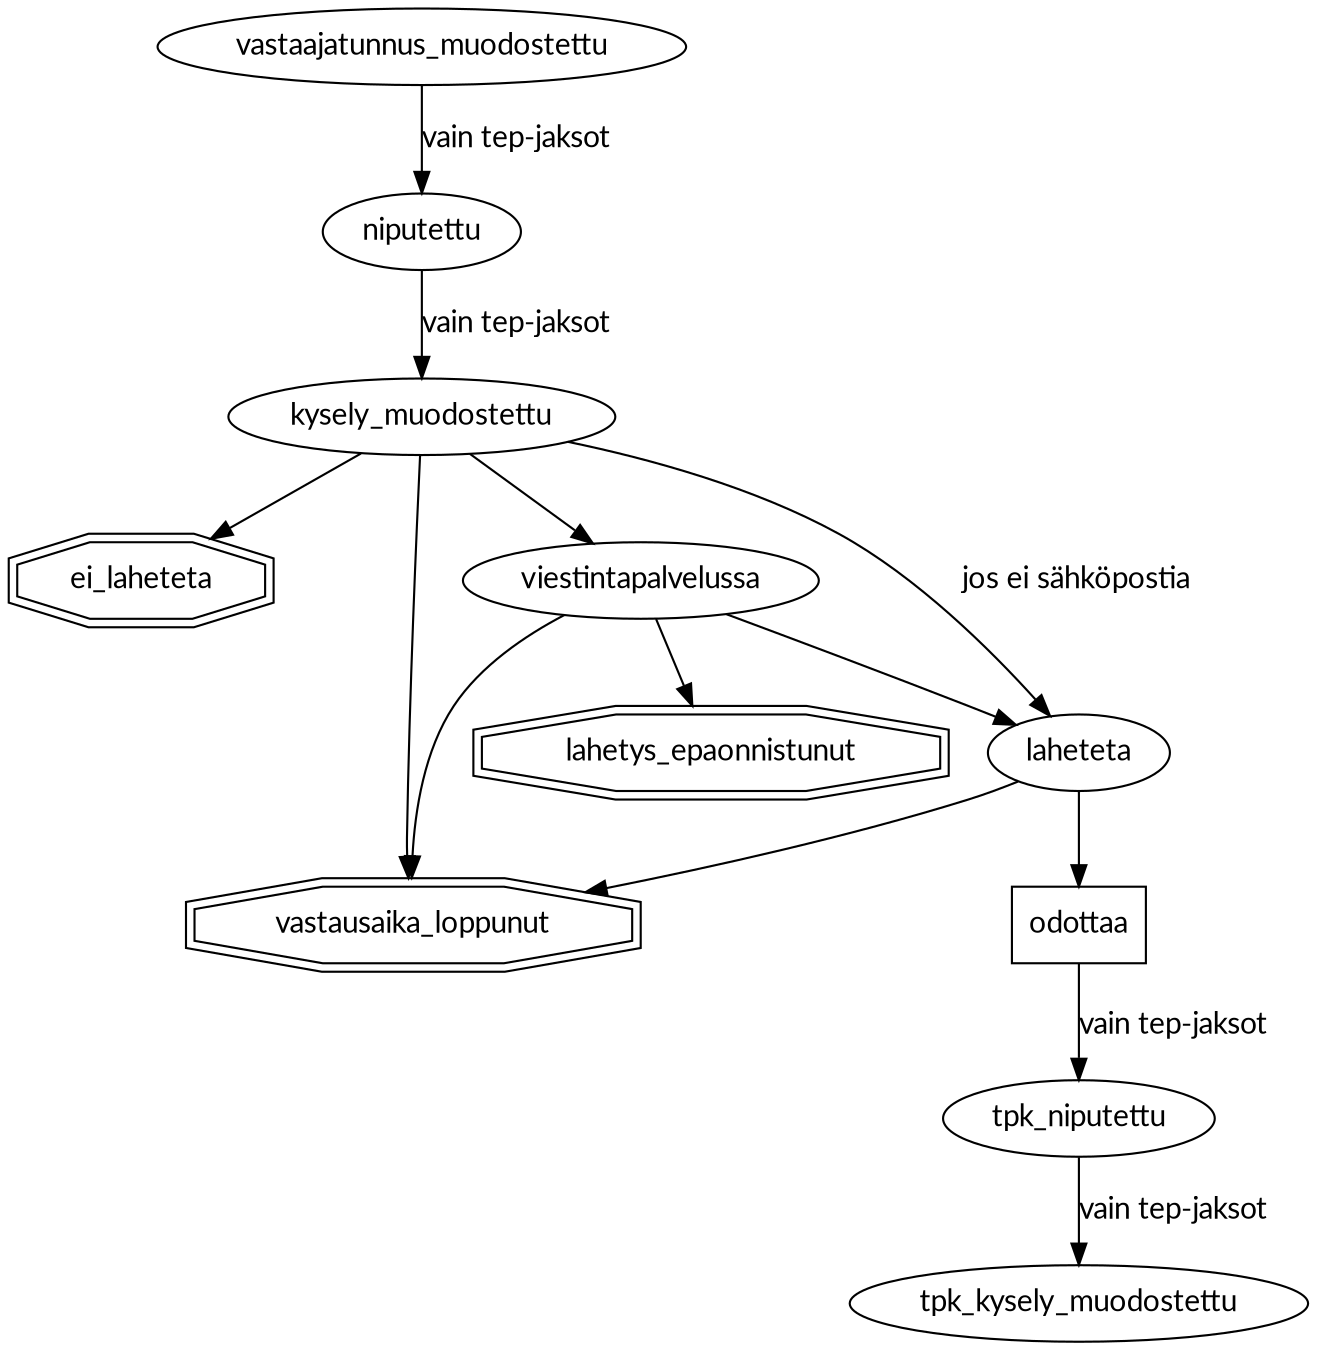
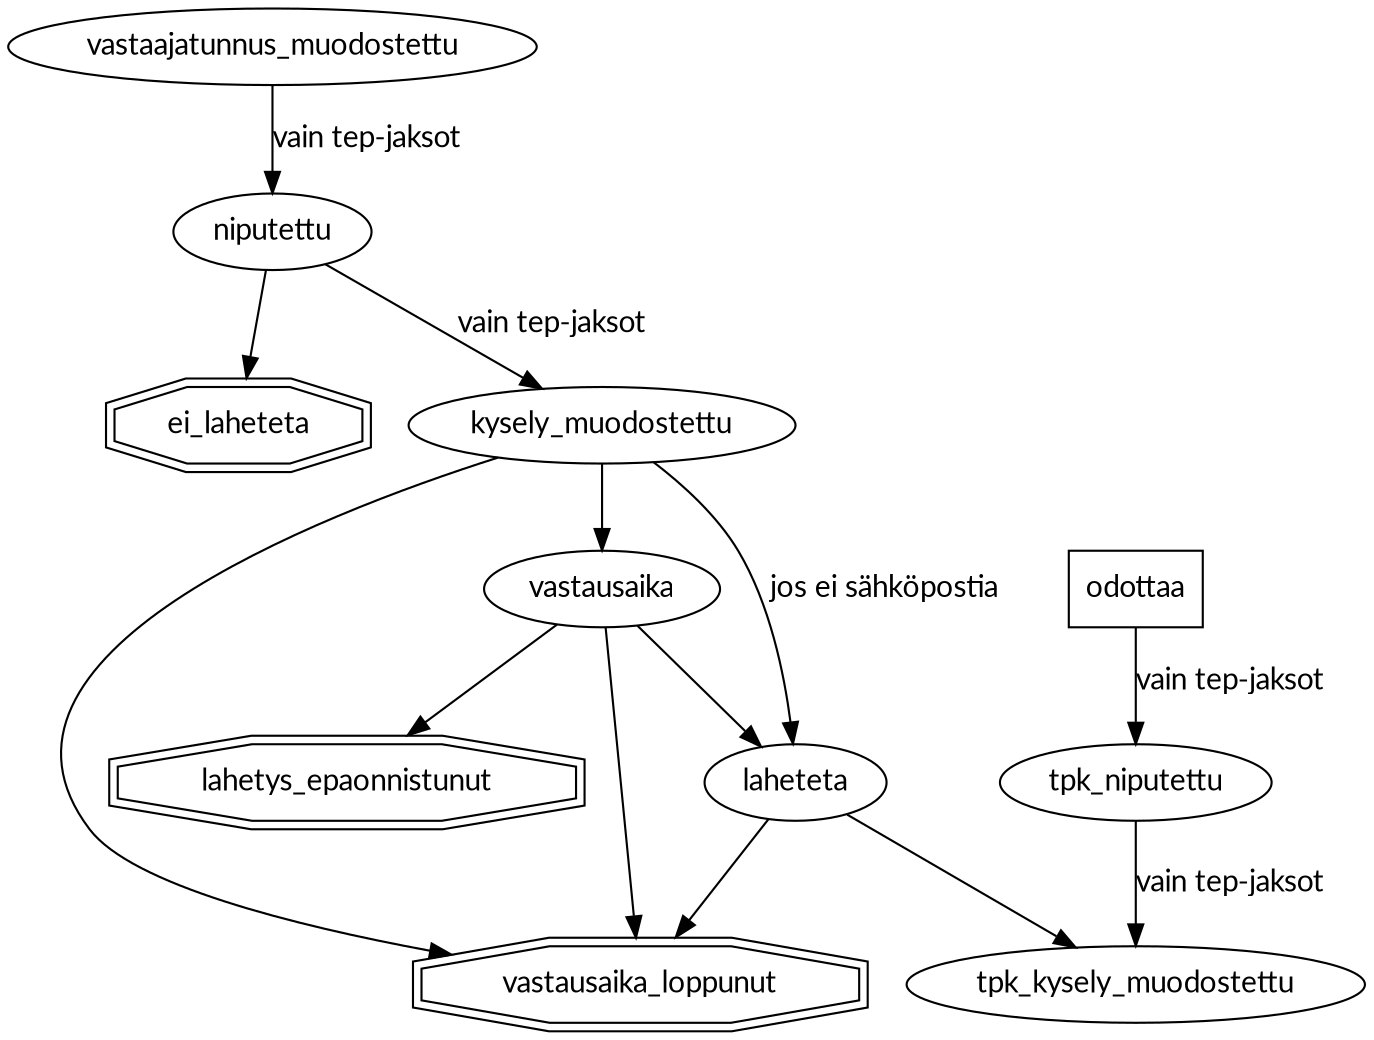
(295, 491) -> (258, 314)
(641, 581) -> (602, 589)
(1079, 828) -> (952, 875)
